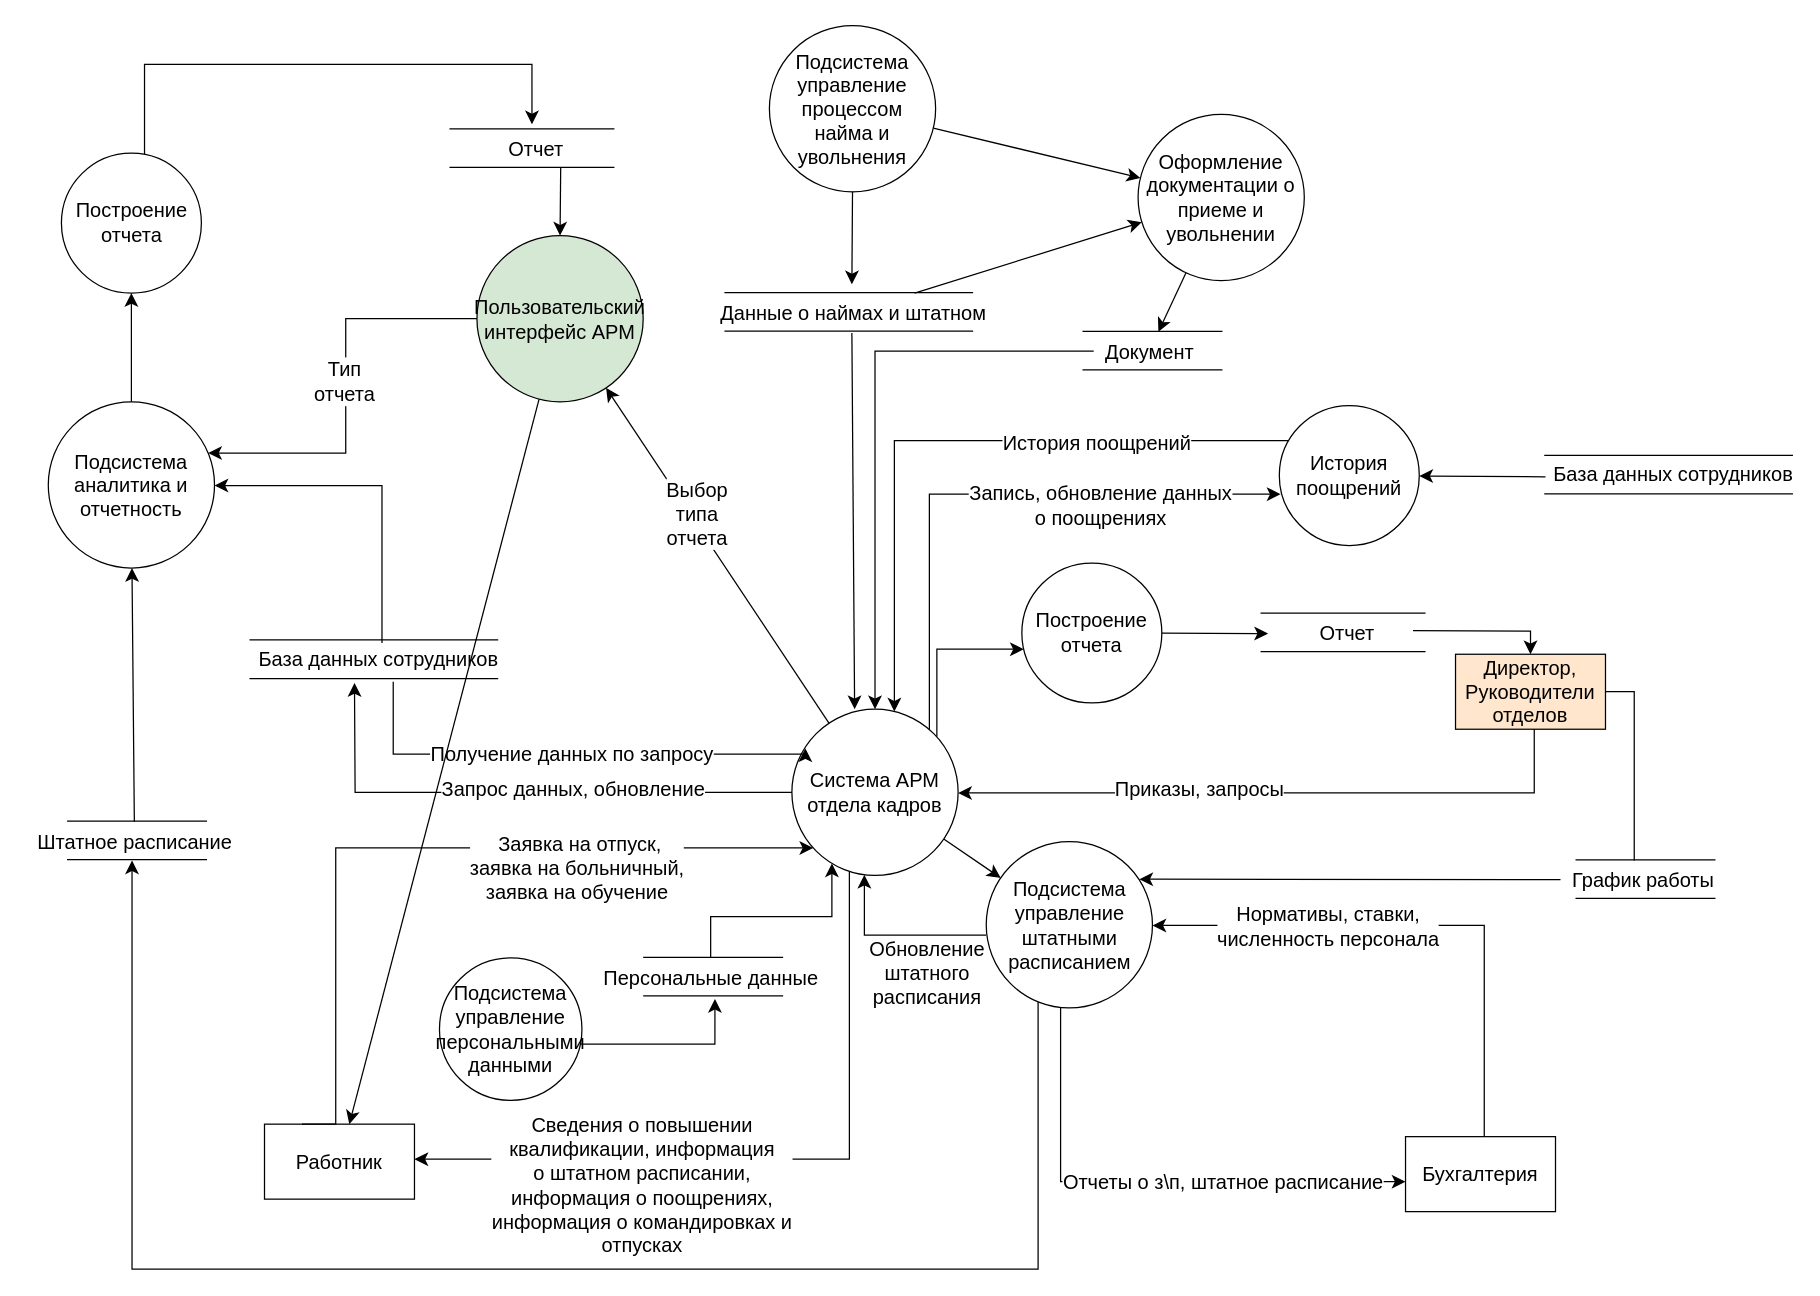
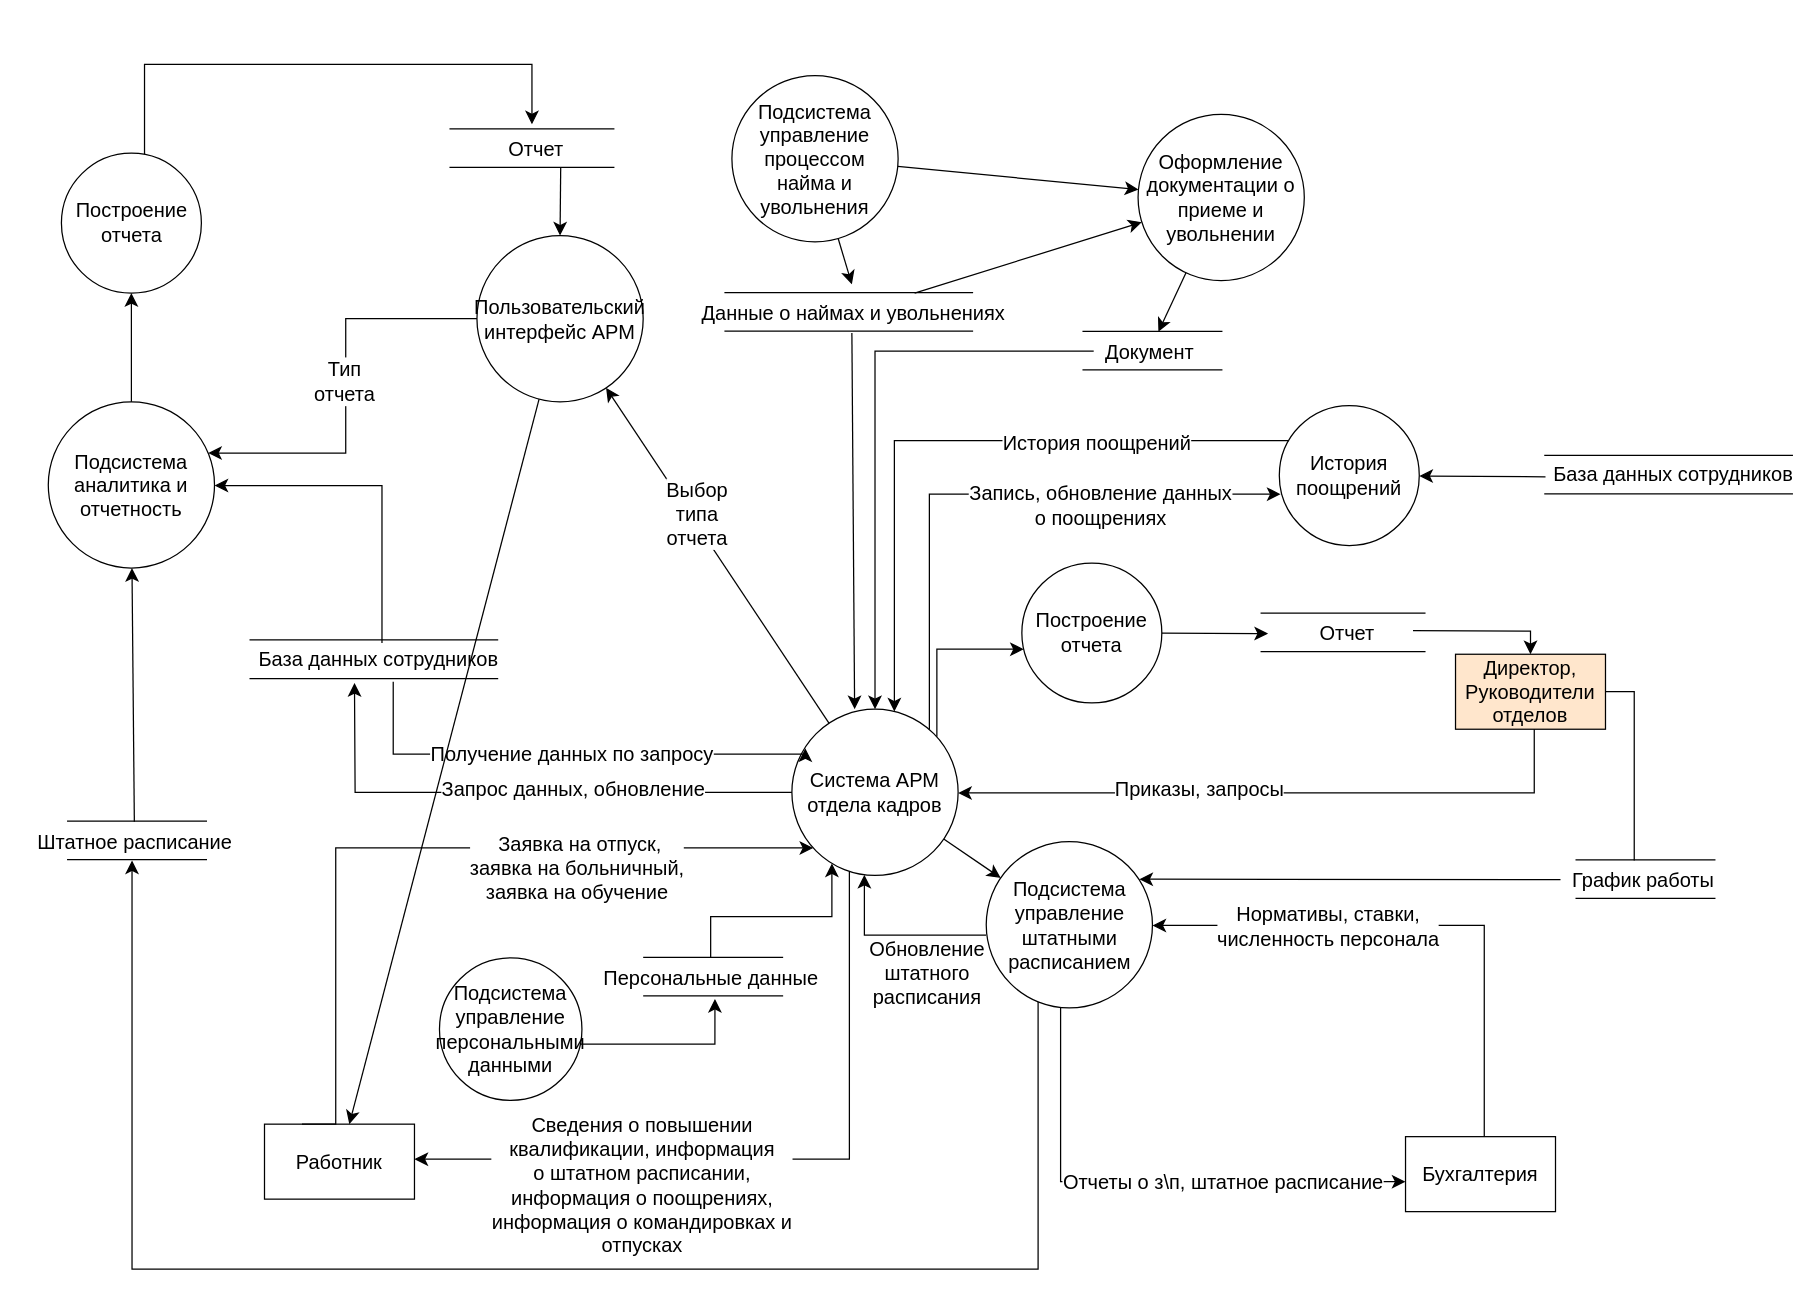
(853, 109) -> (815, 159)
(854, 313) -> (854, 313)
(560, 319) -> (560, 319)
